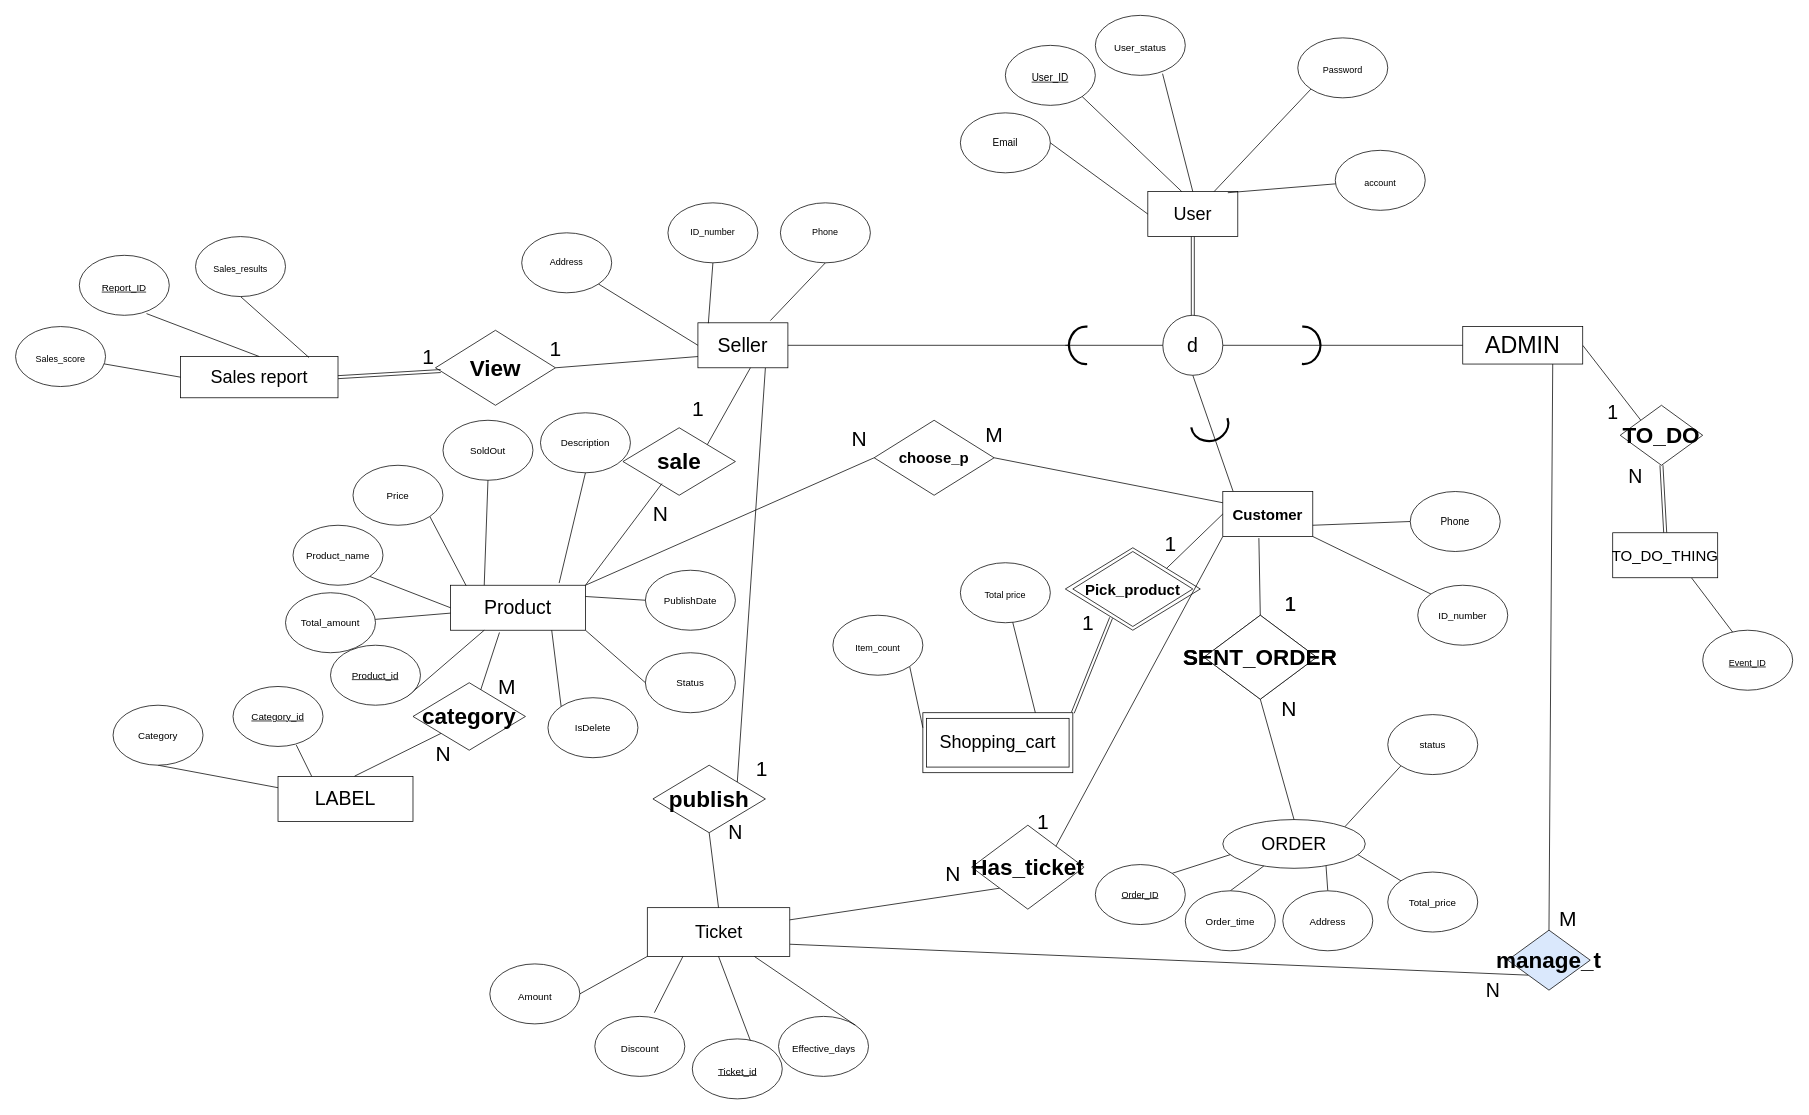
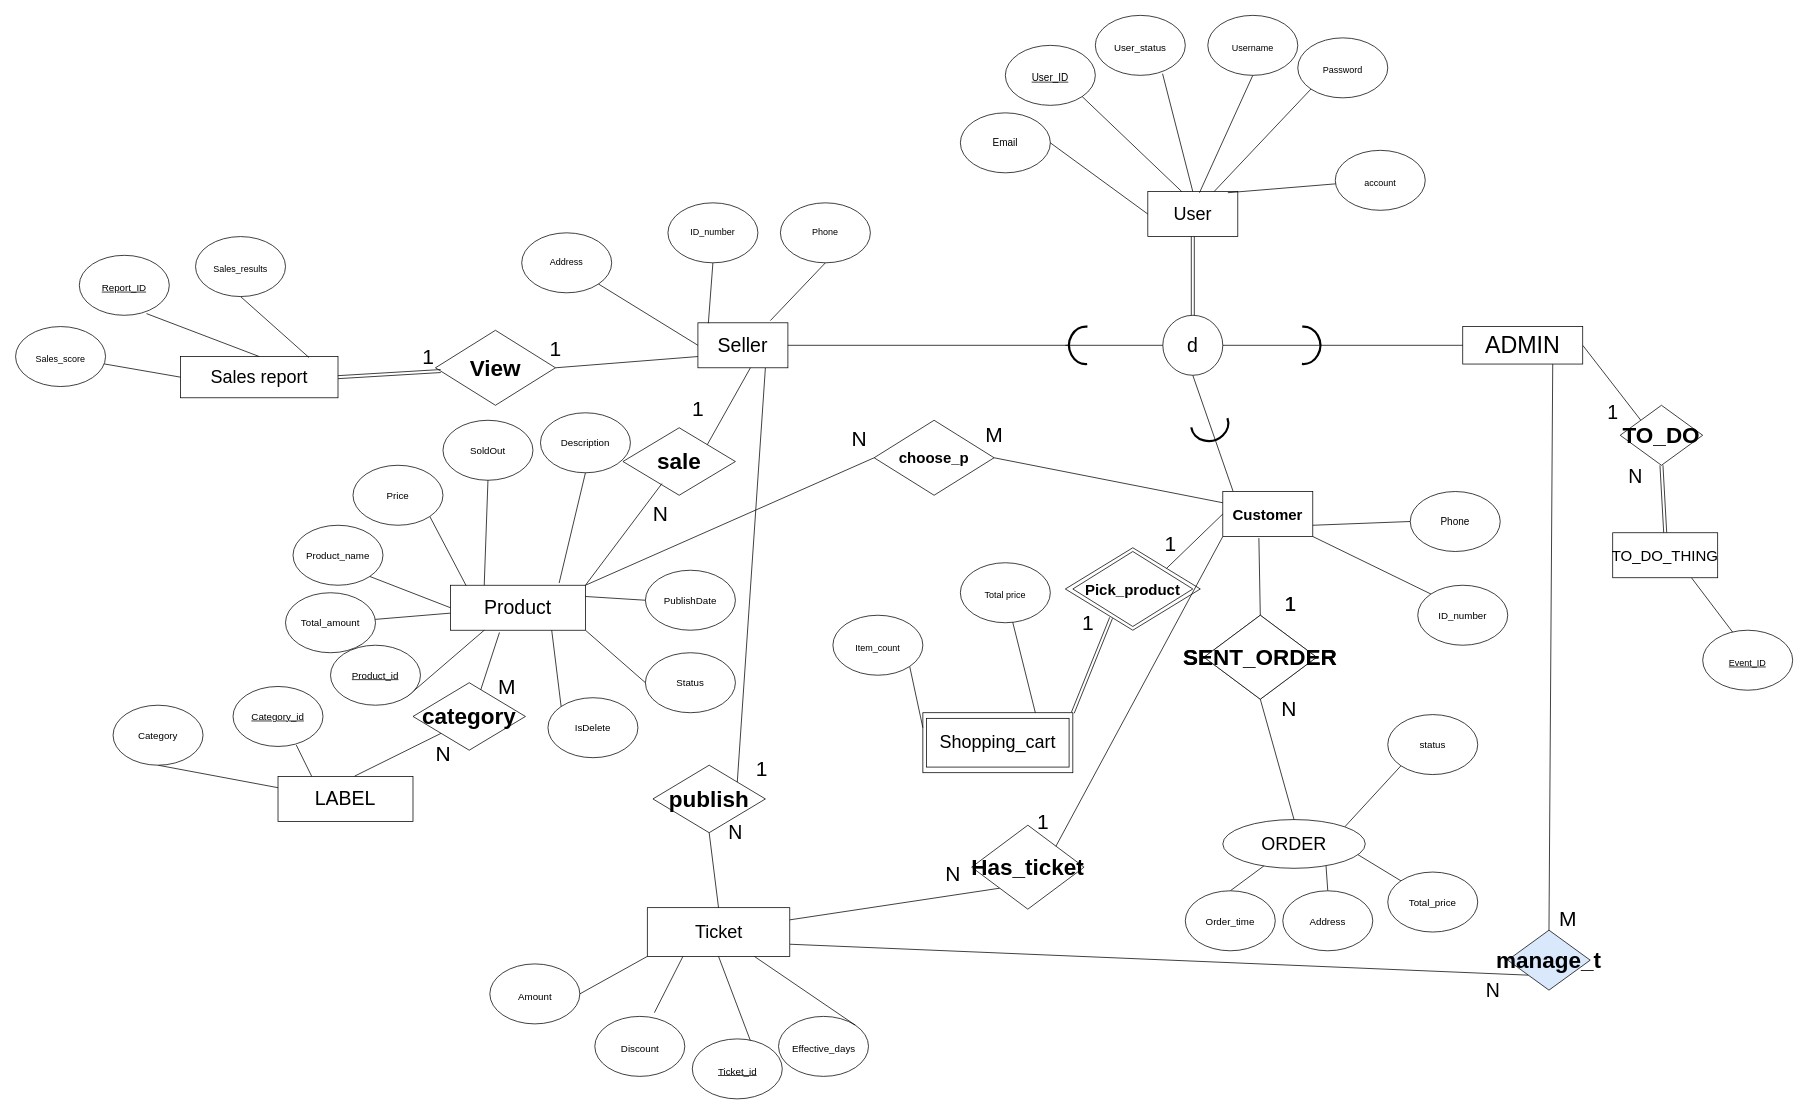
none -> (1253, 45)
none -> (1226, 134)
(1201, 864) -> none
(1140, 895) -> none
